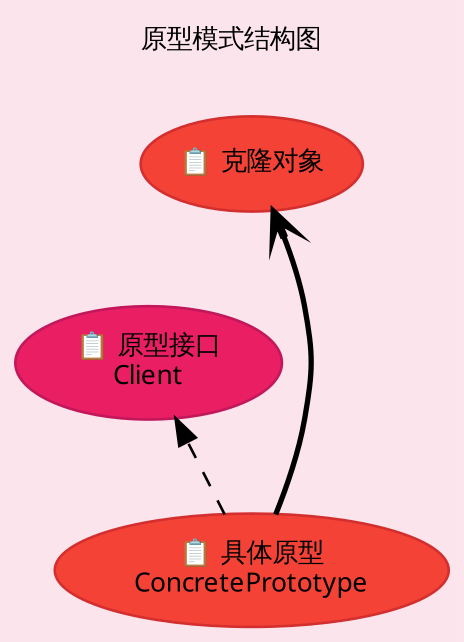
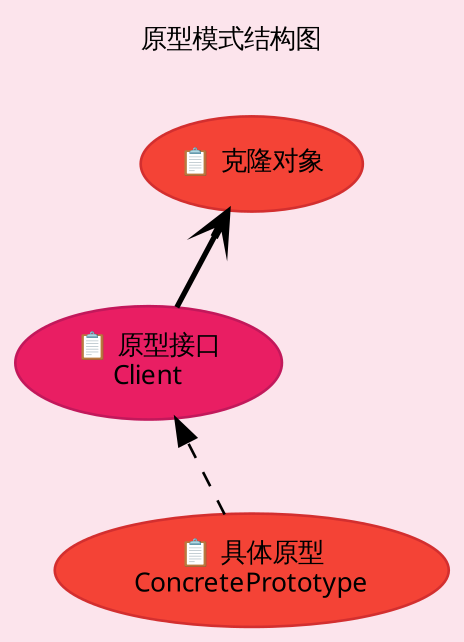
(311, 376) -> (196, 271)
